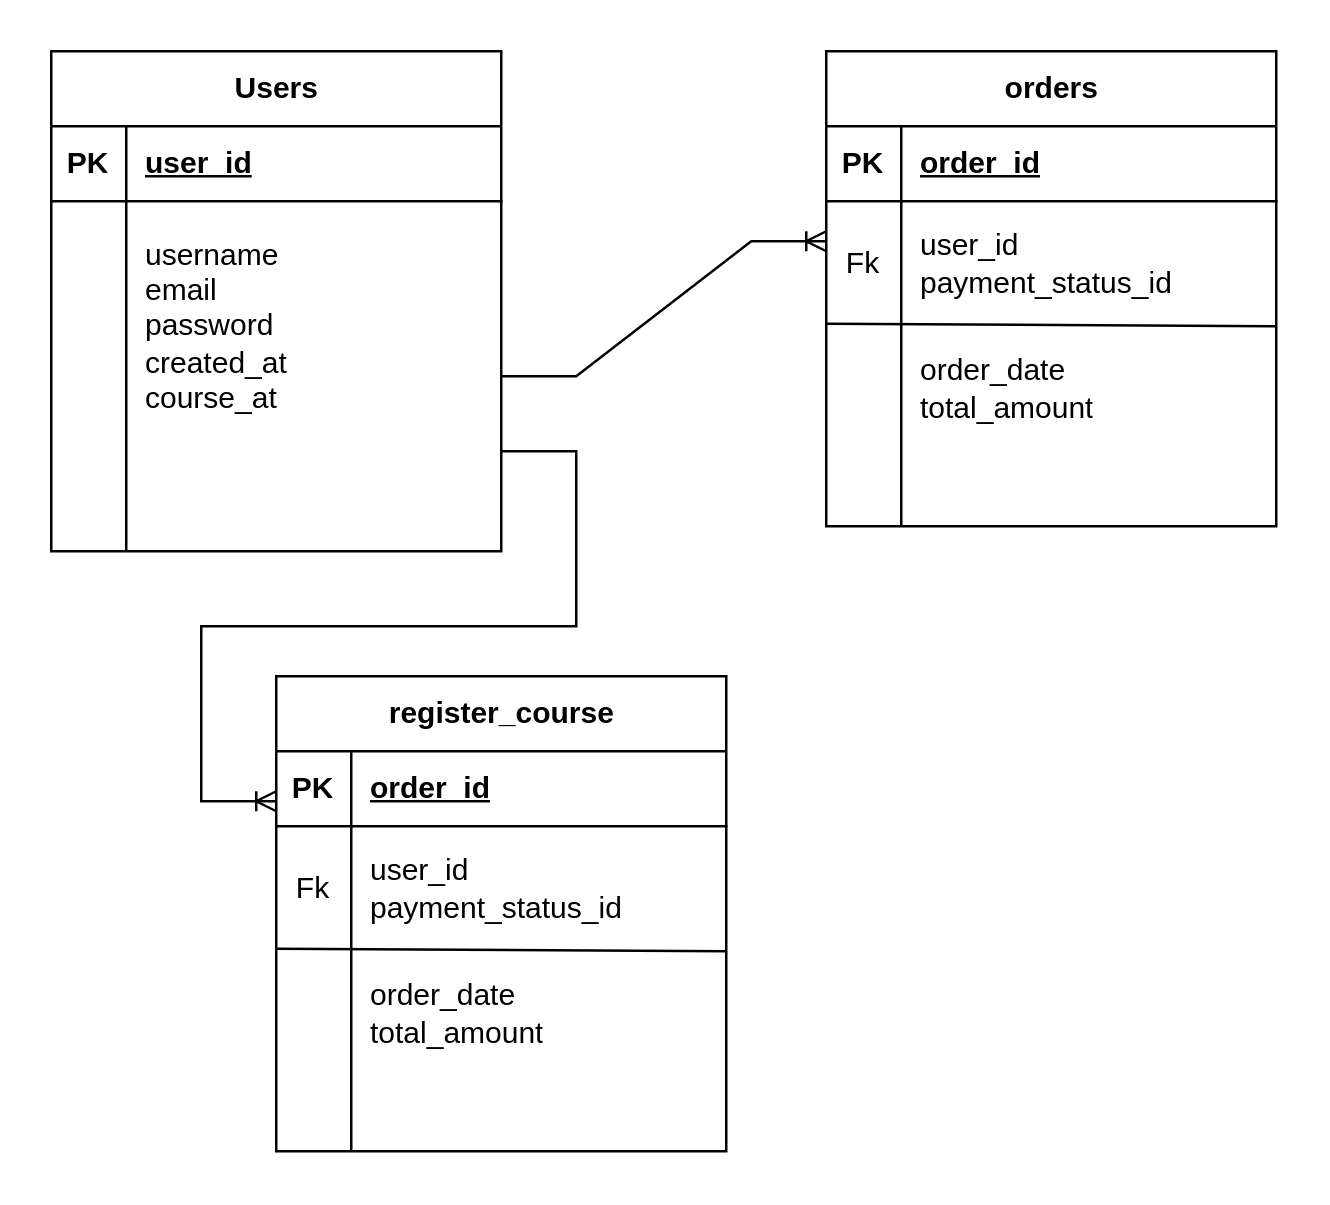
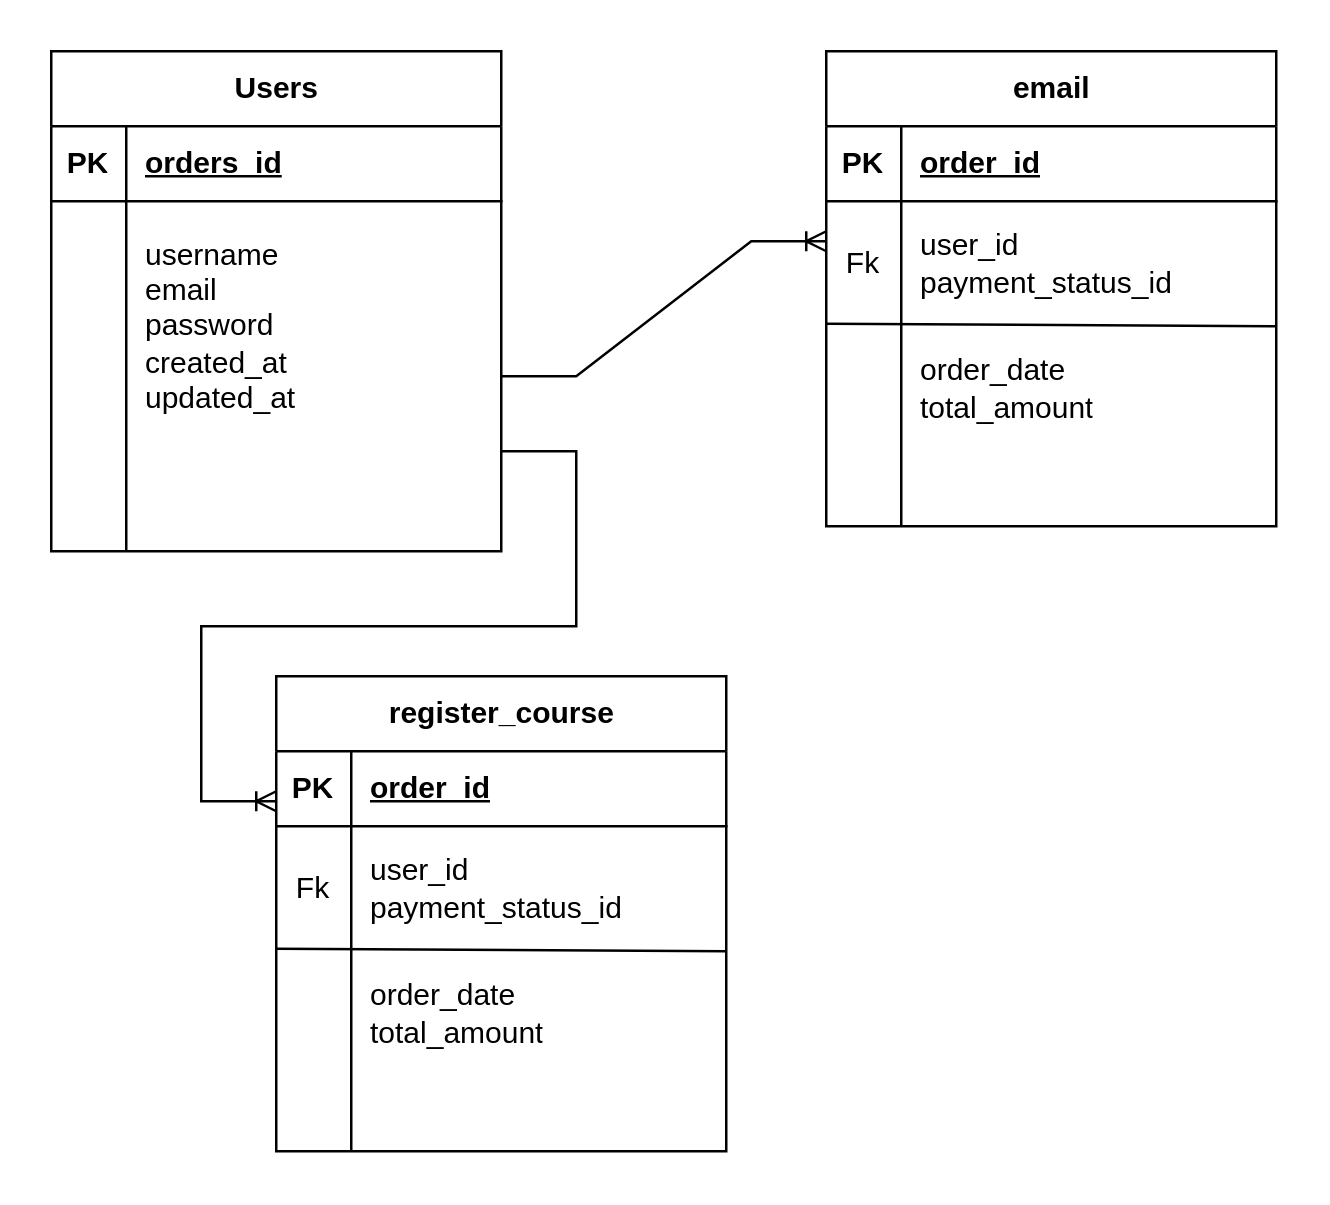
(1053, 89) -> (1053, 89)
(201, 164) -> (218, 164)
(230, 326) -> (230, 326)
